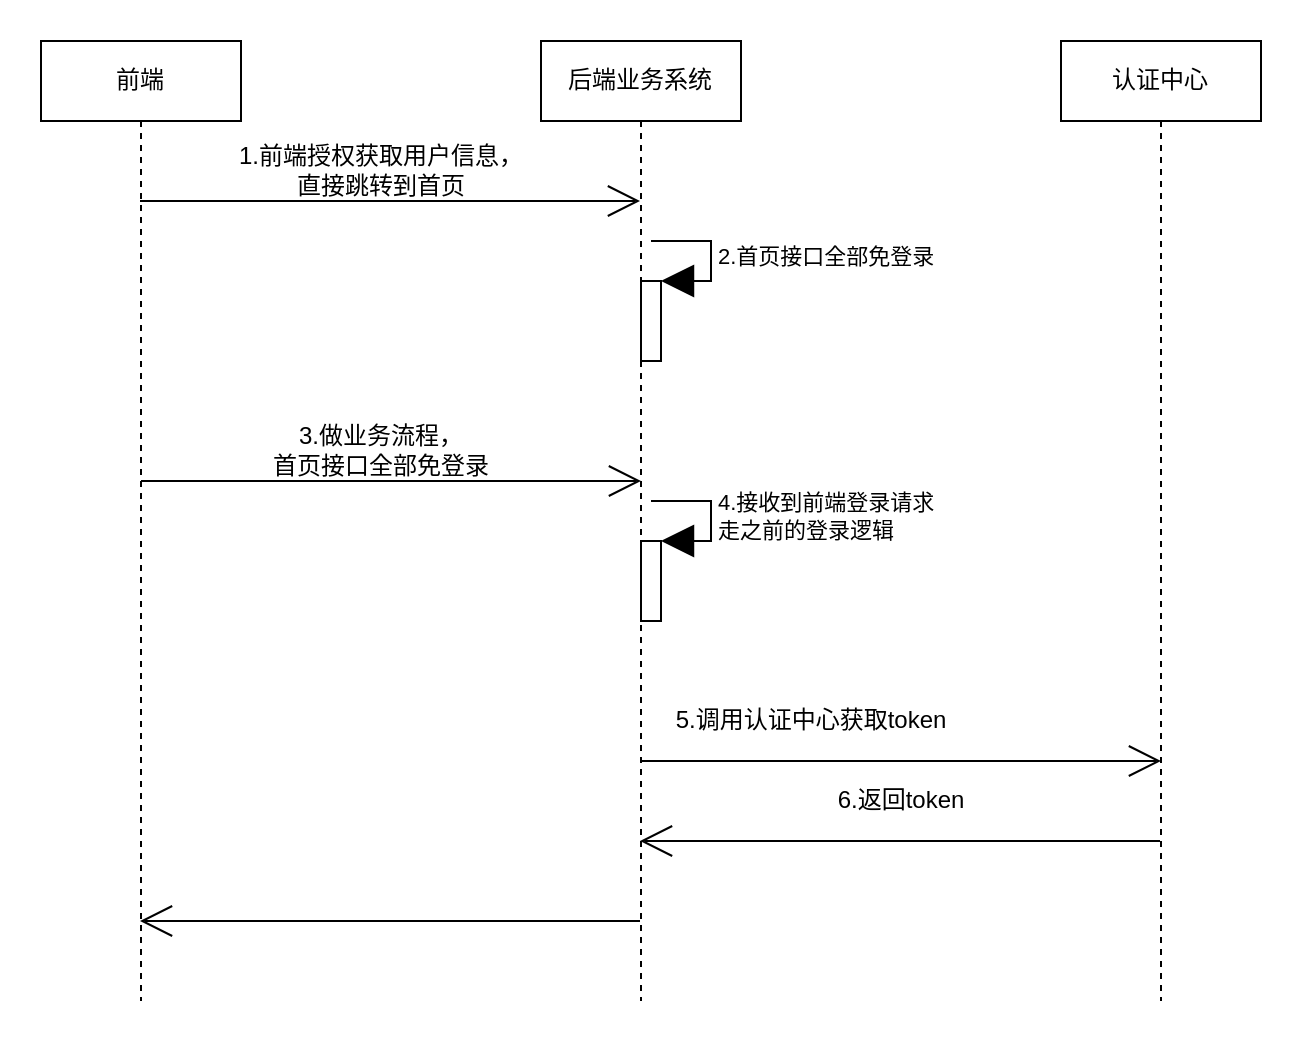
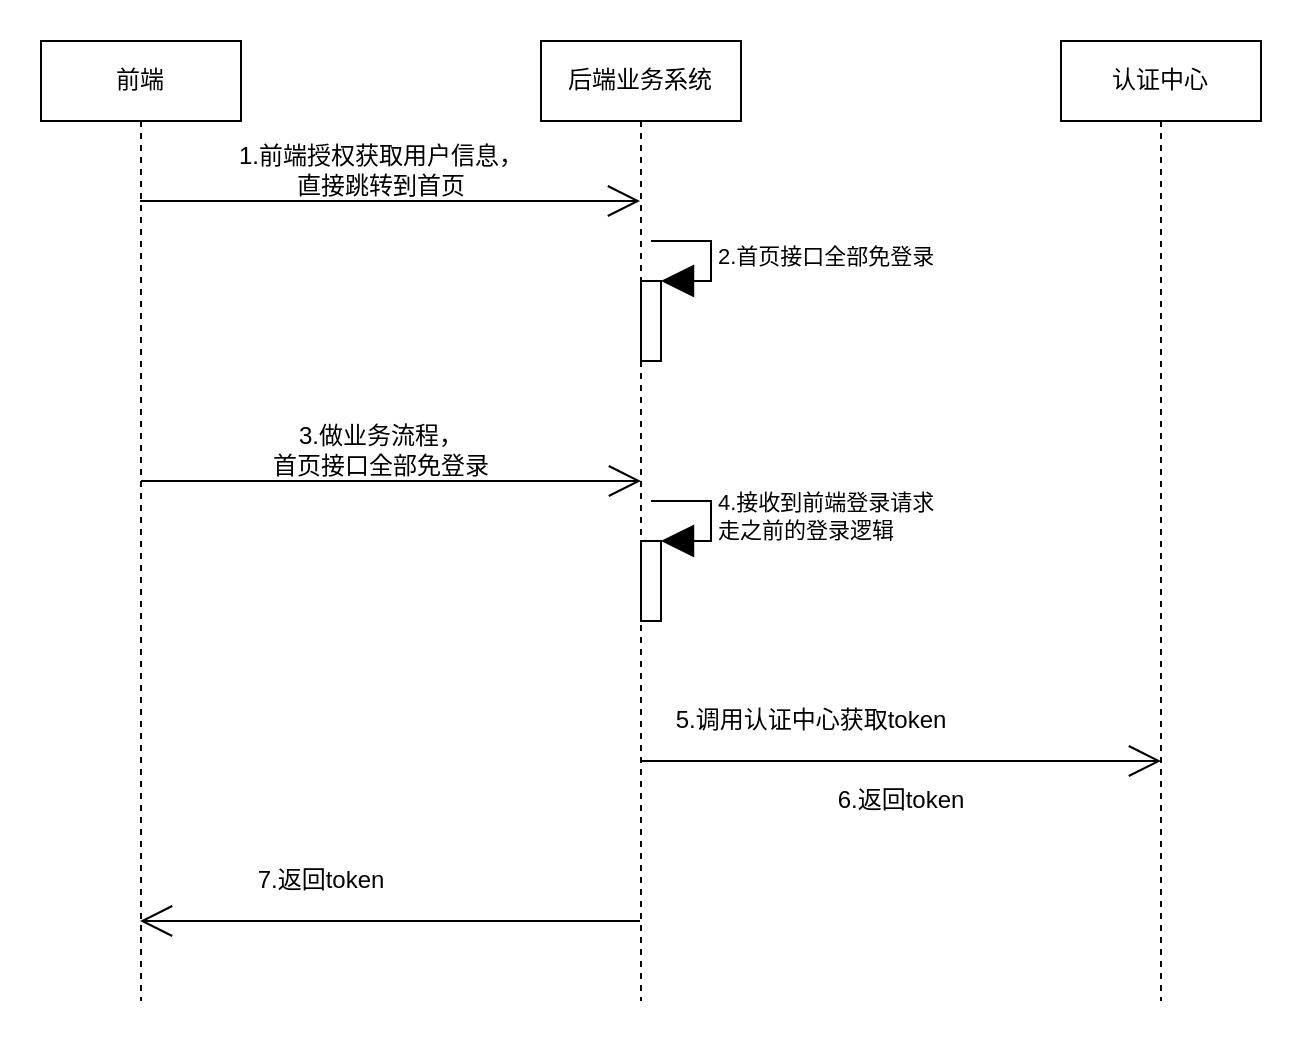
(902, 841) -> none
none -> (321, 881)
